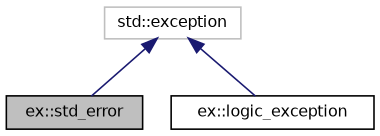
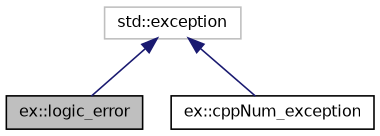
(74, 113) -> (74, 113)
(273, 113) -> (273, 113)
